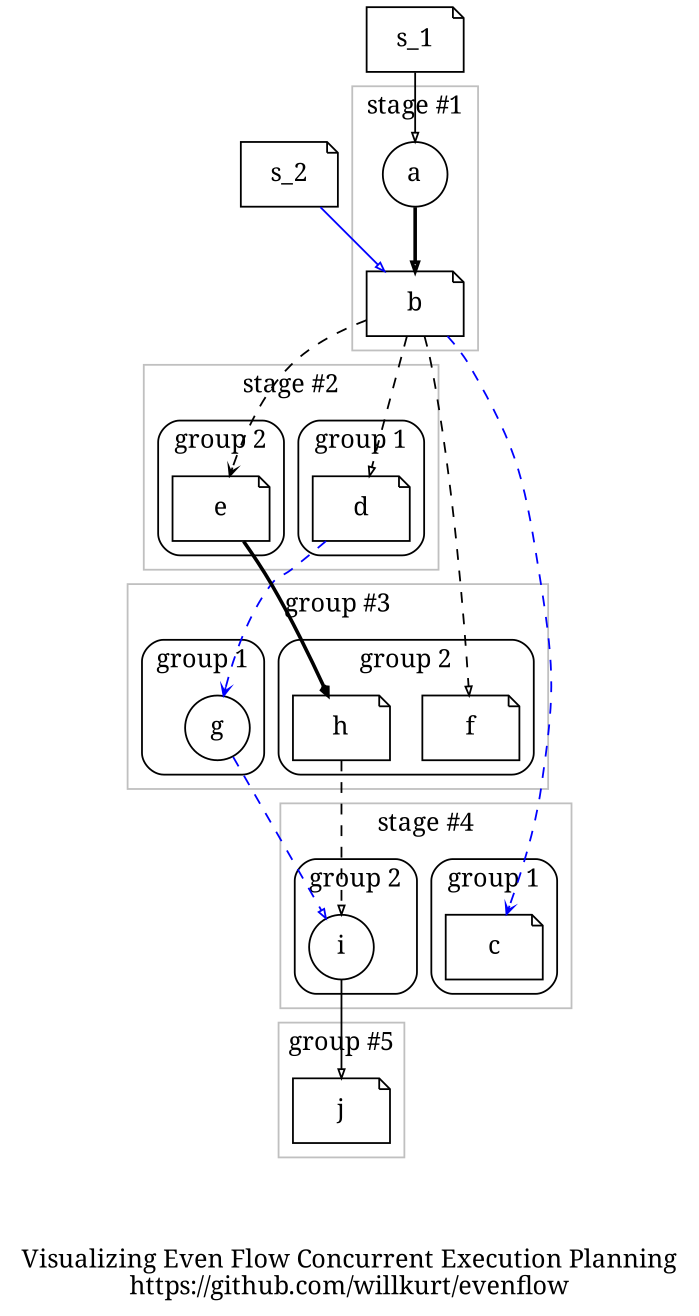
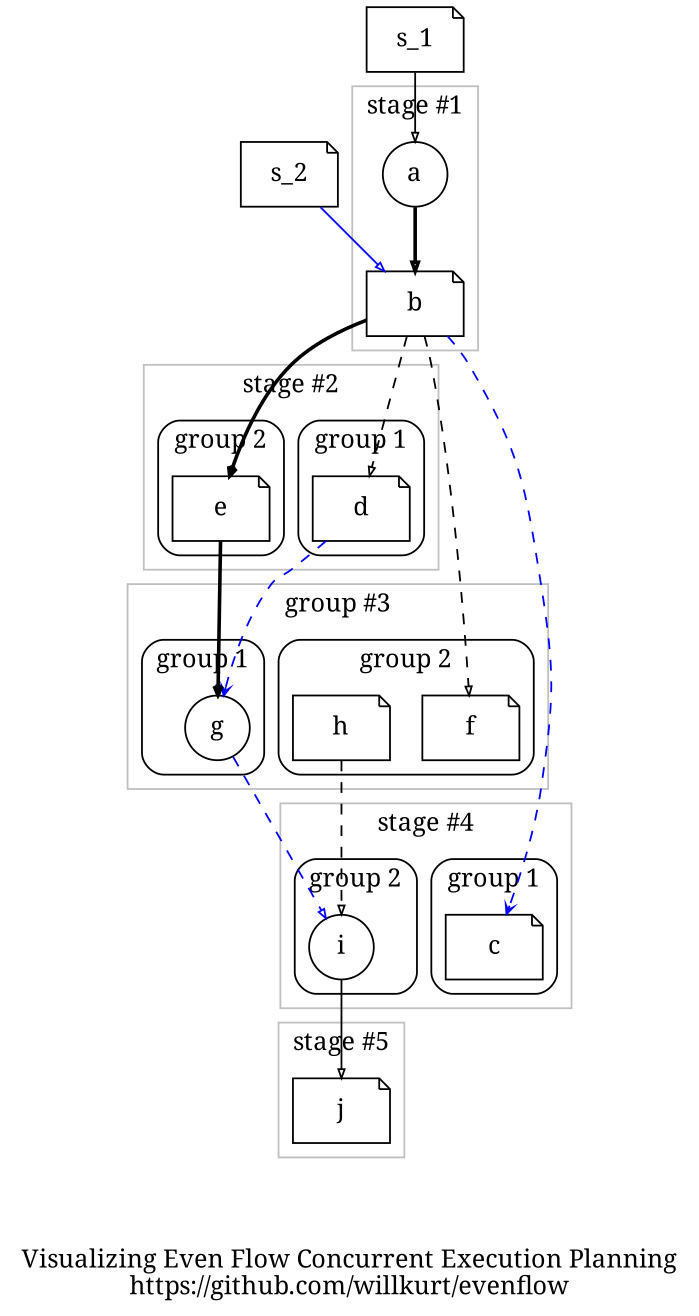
(281, 376) -> (281, 376)
(287, 612) -> (219, 614)
(341, 1043) -> (341, 1043)
